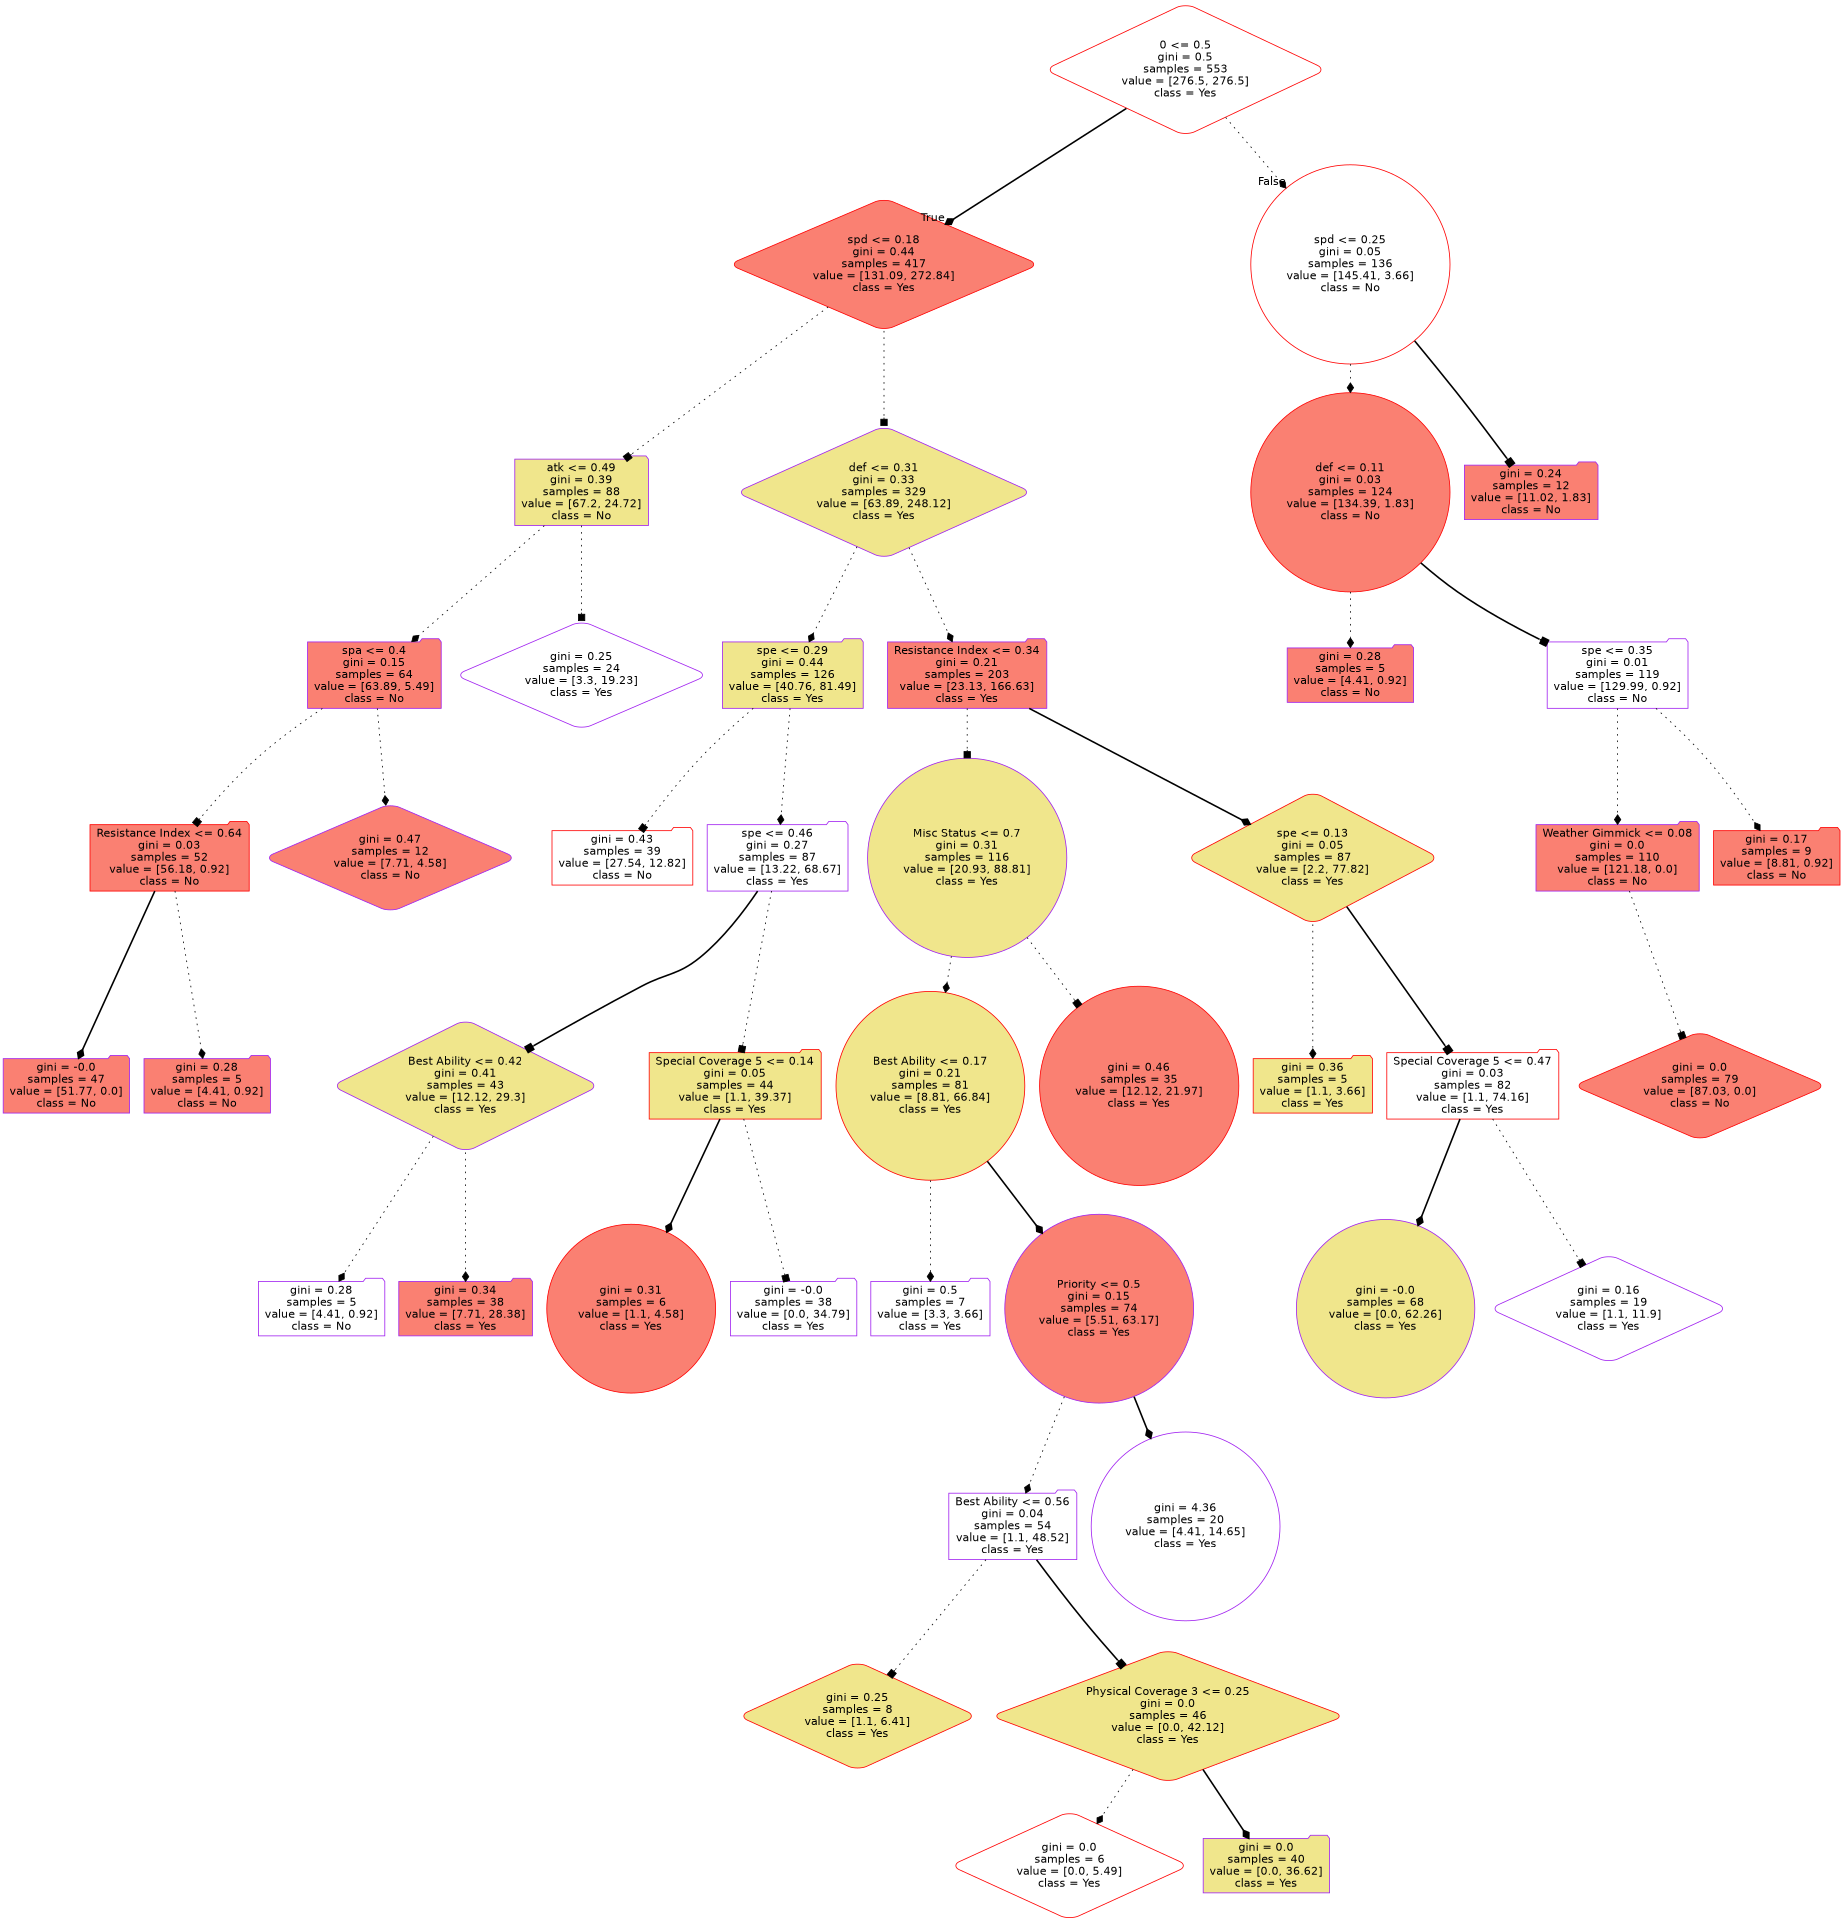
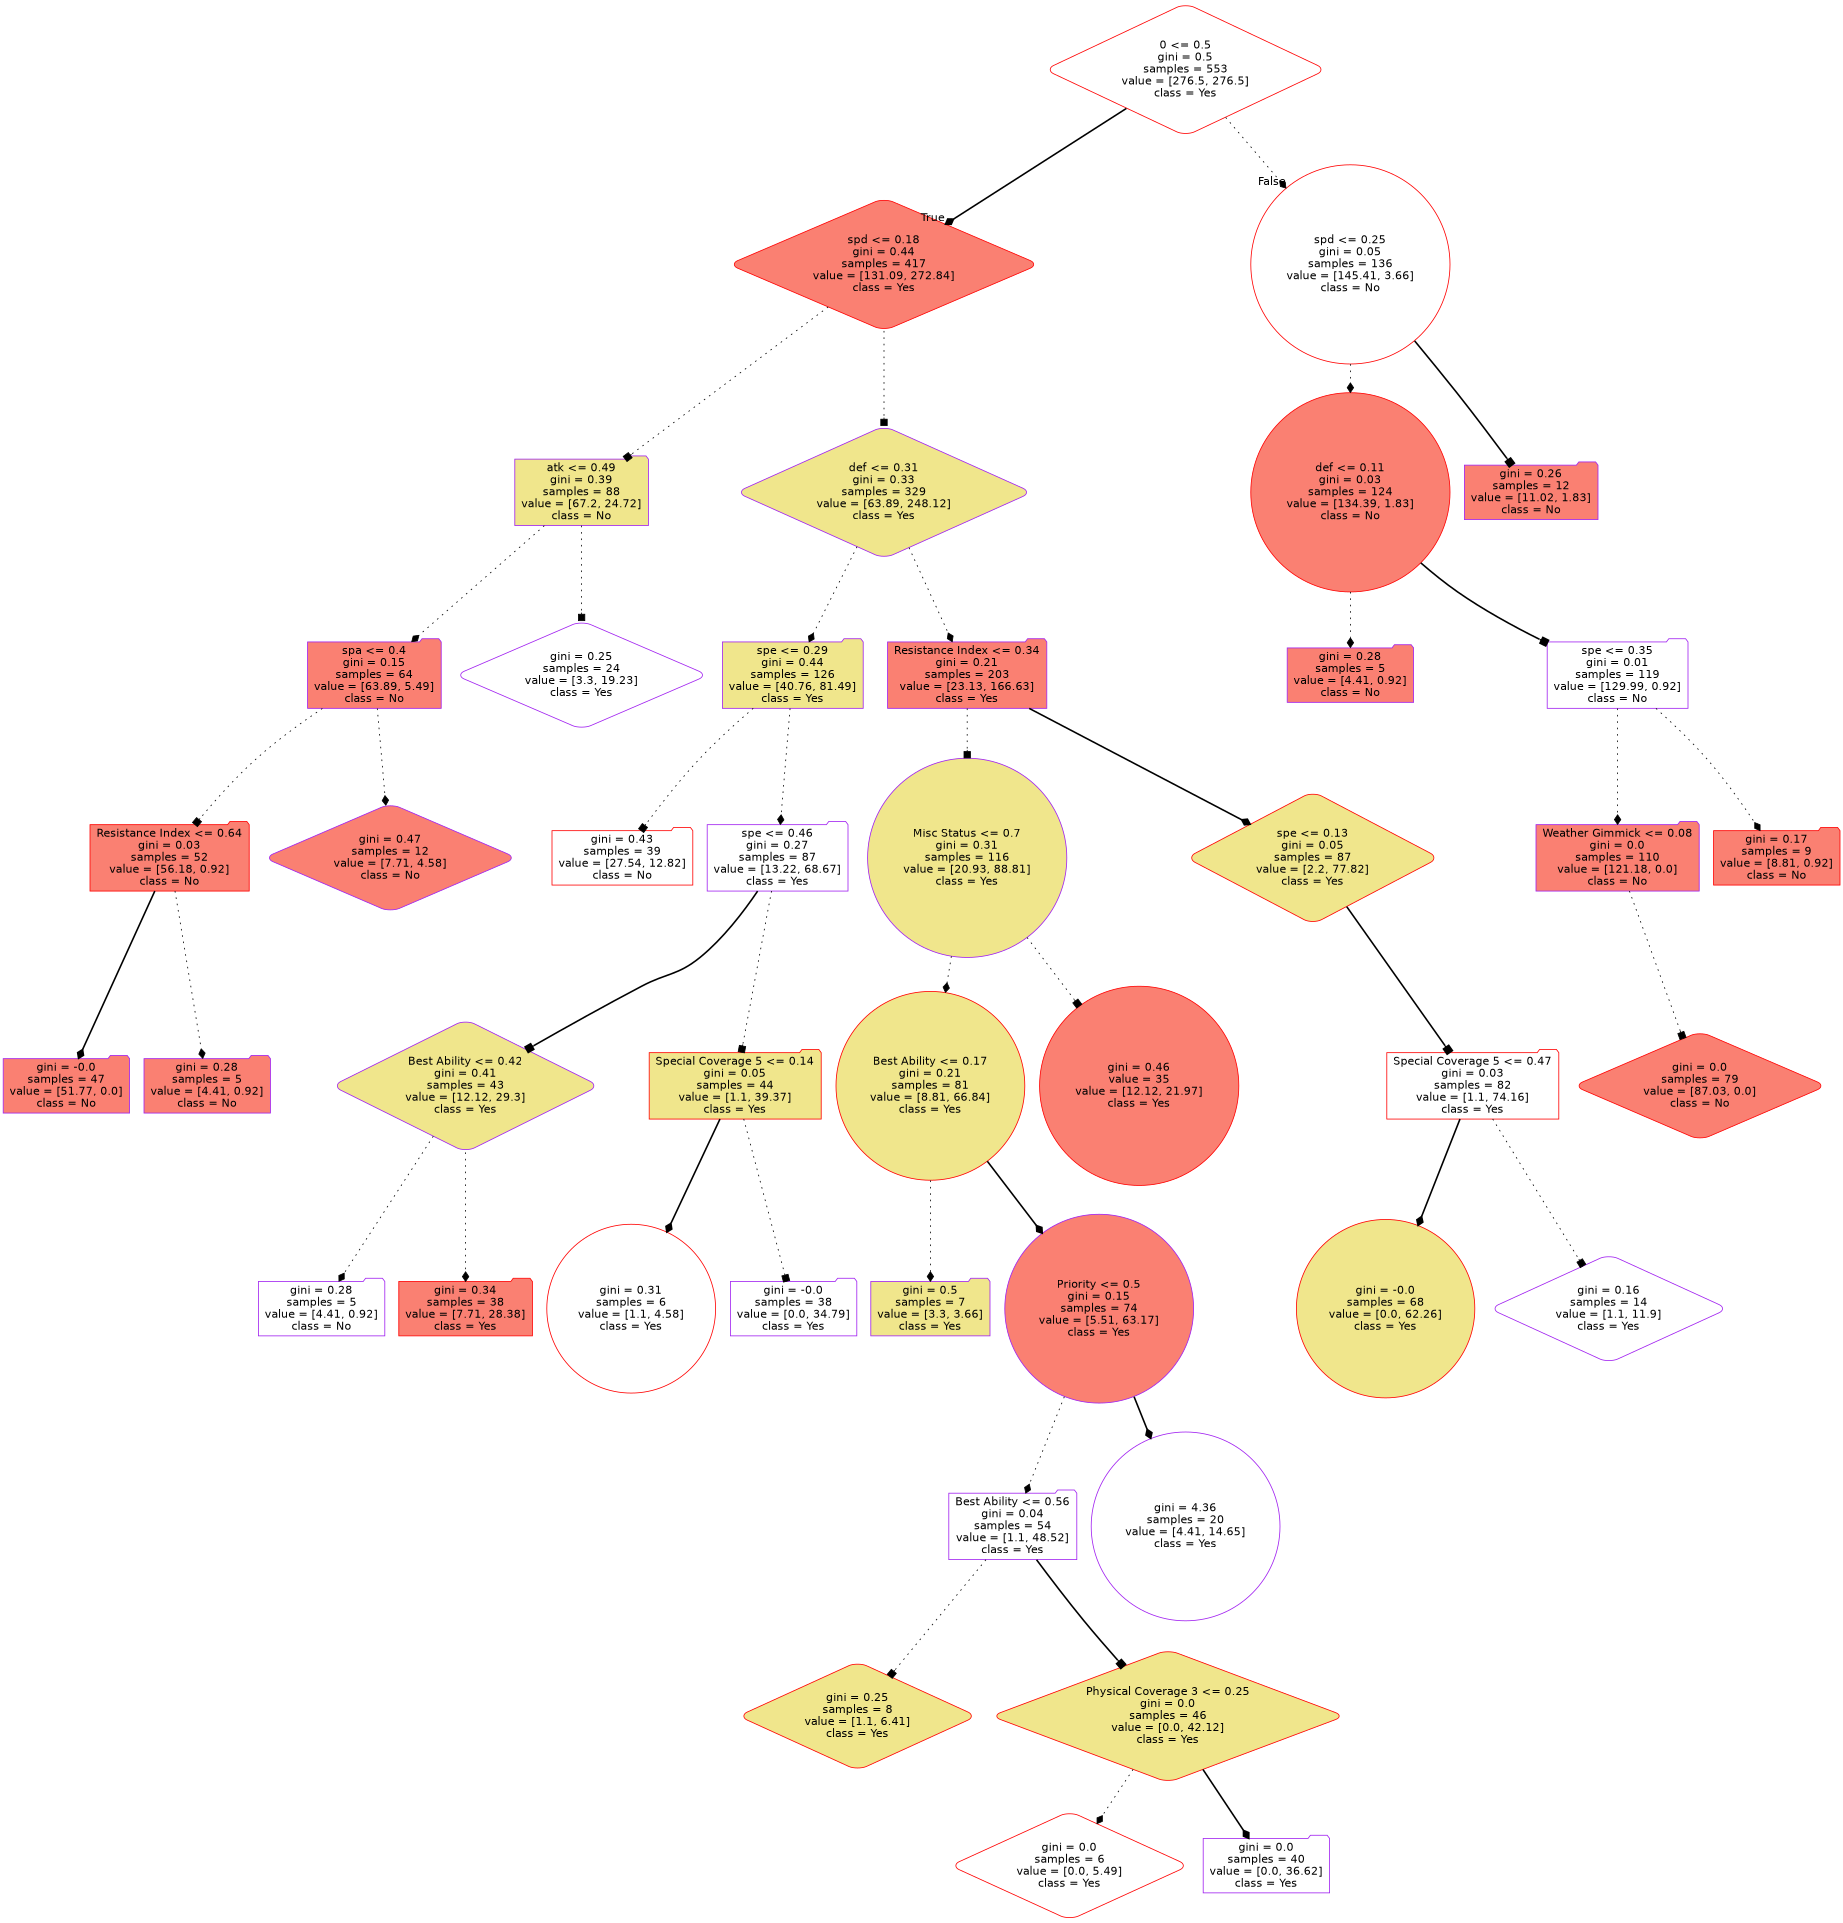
(1531, 492) -> (1531, 492)
(1139, 1086) -> (1139, 1086)
(1313, 1086) -> none
(466, 1309) -> (466, 1309)
(631, 1309) -> (631, 1309)
(930, 1309) -> (930, 1309)
(1386, 1309) -> (1386, 1309)
(1609, 1309) -> (1609, 1309)
(1266, 1866) -> (1266, 1866)
